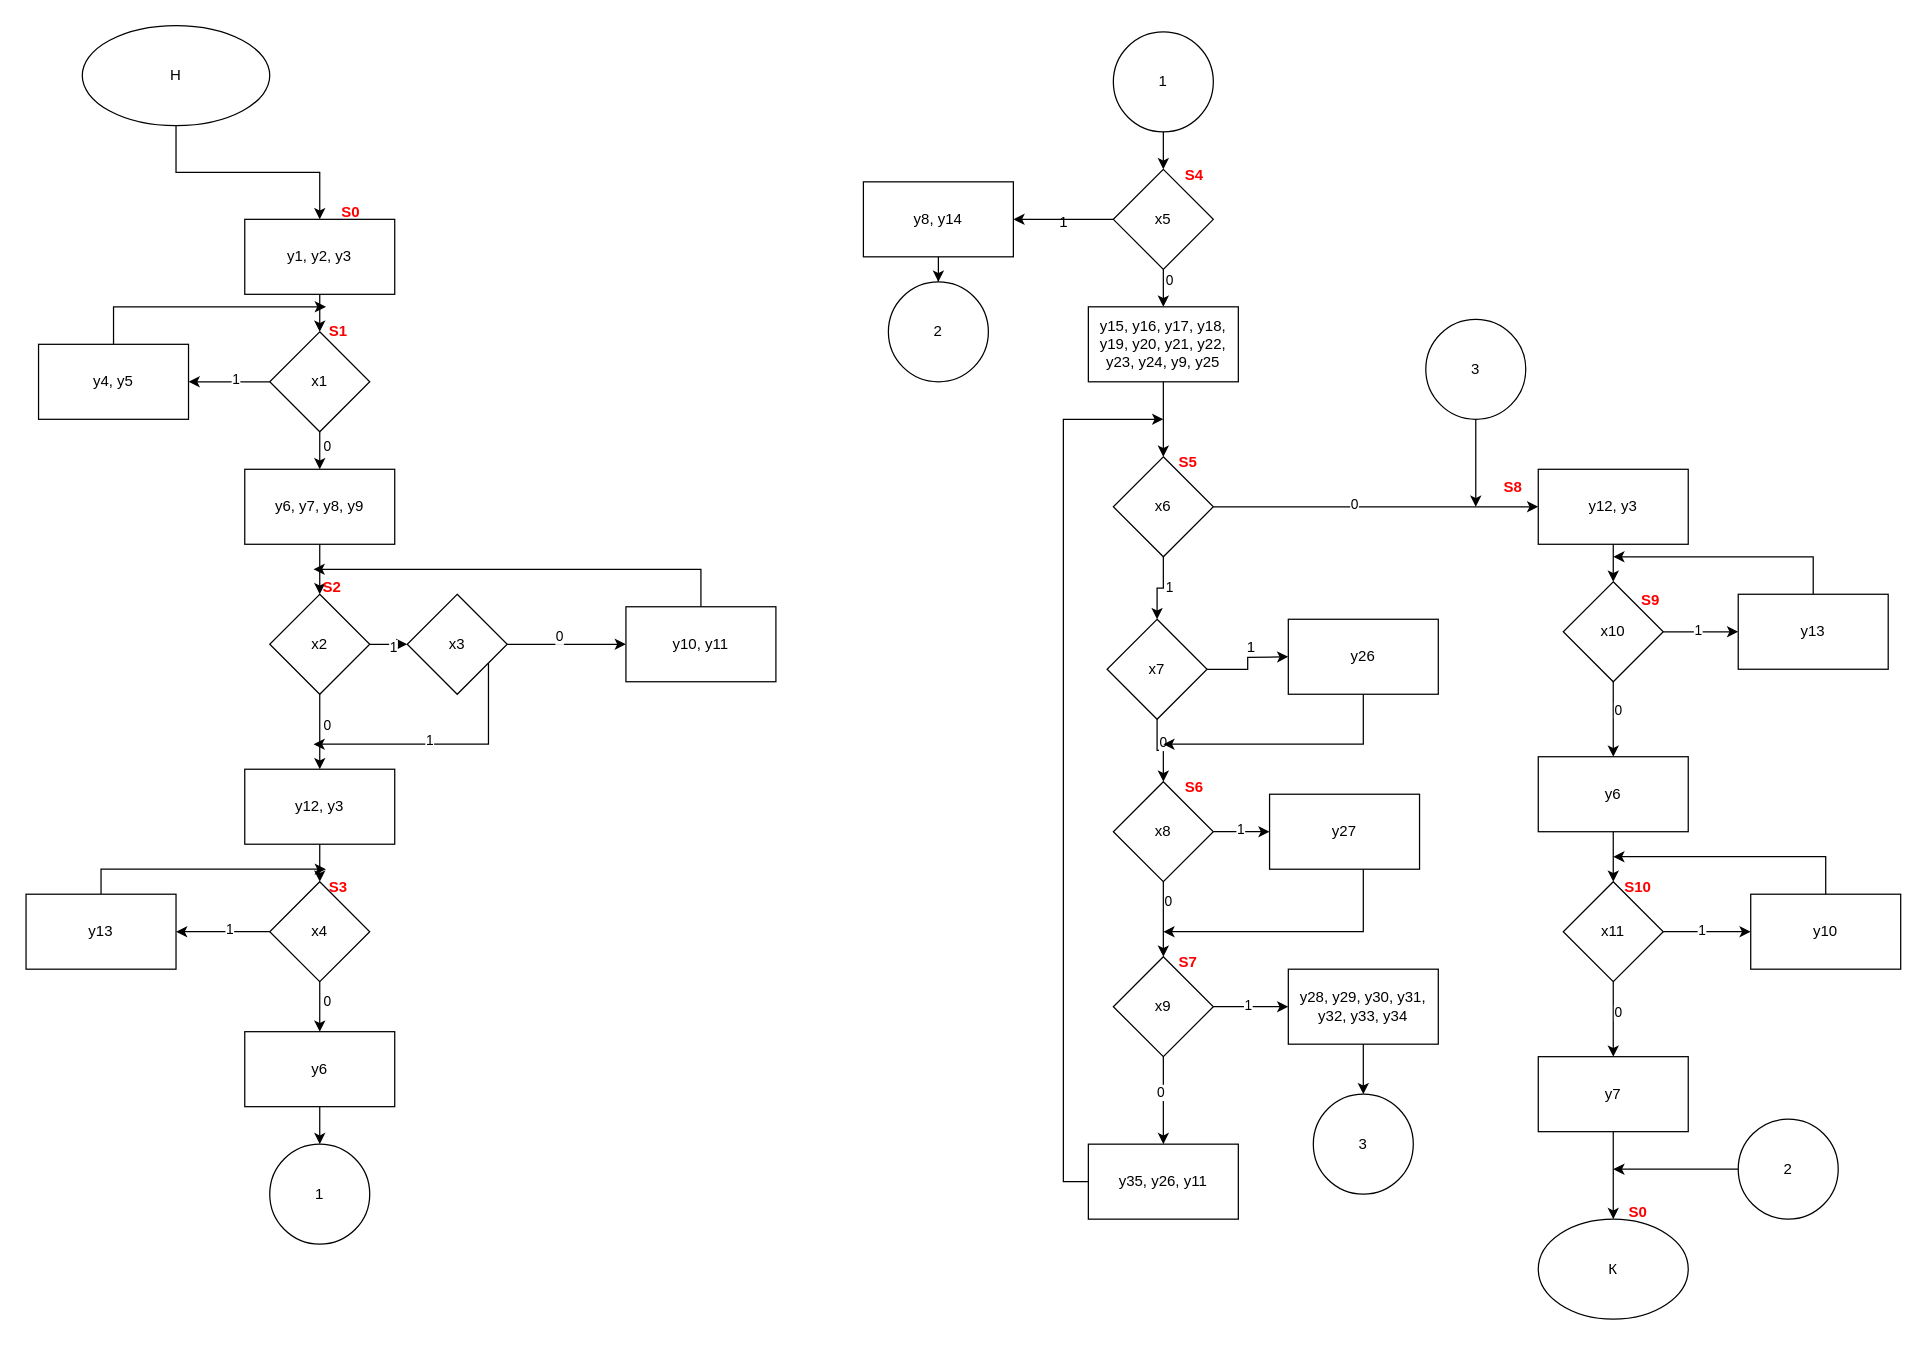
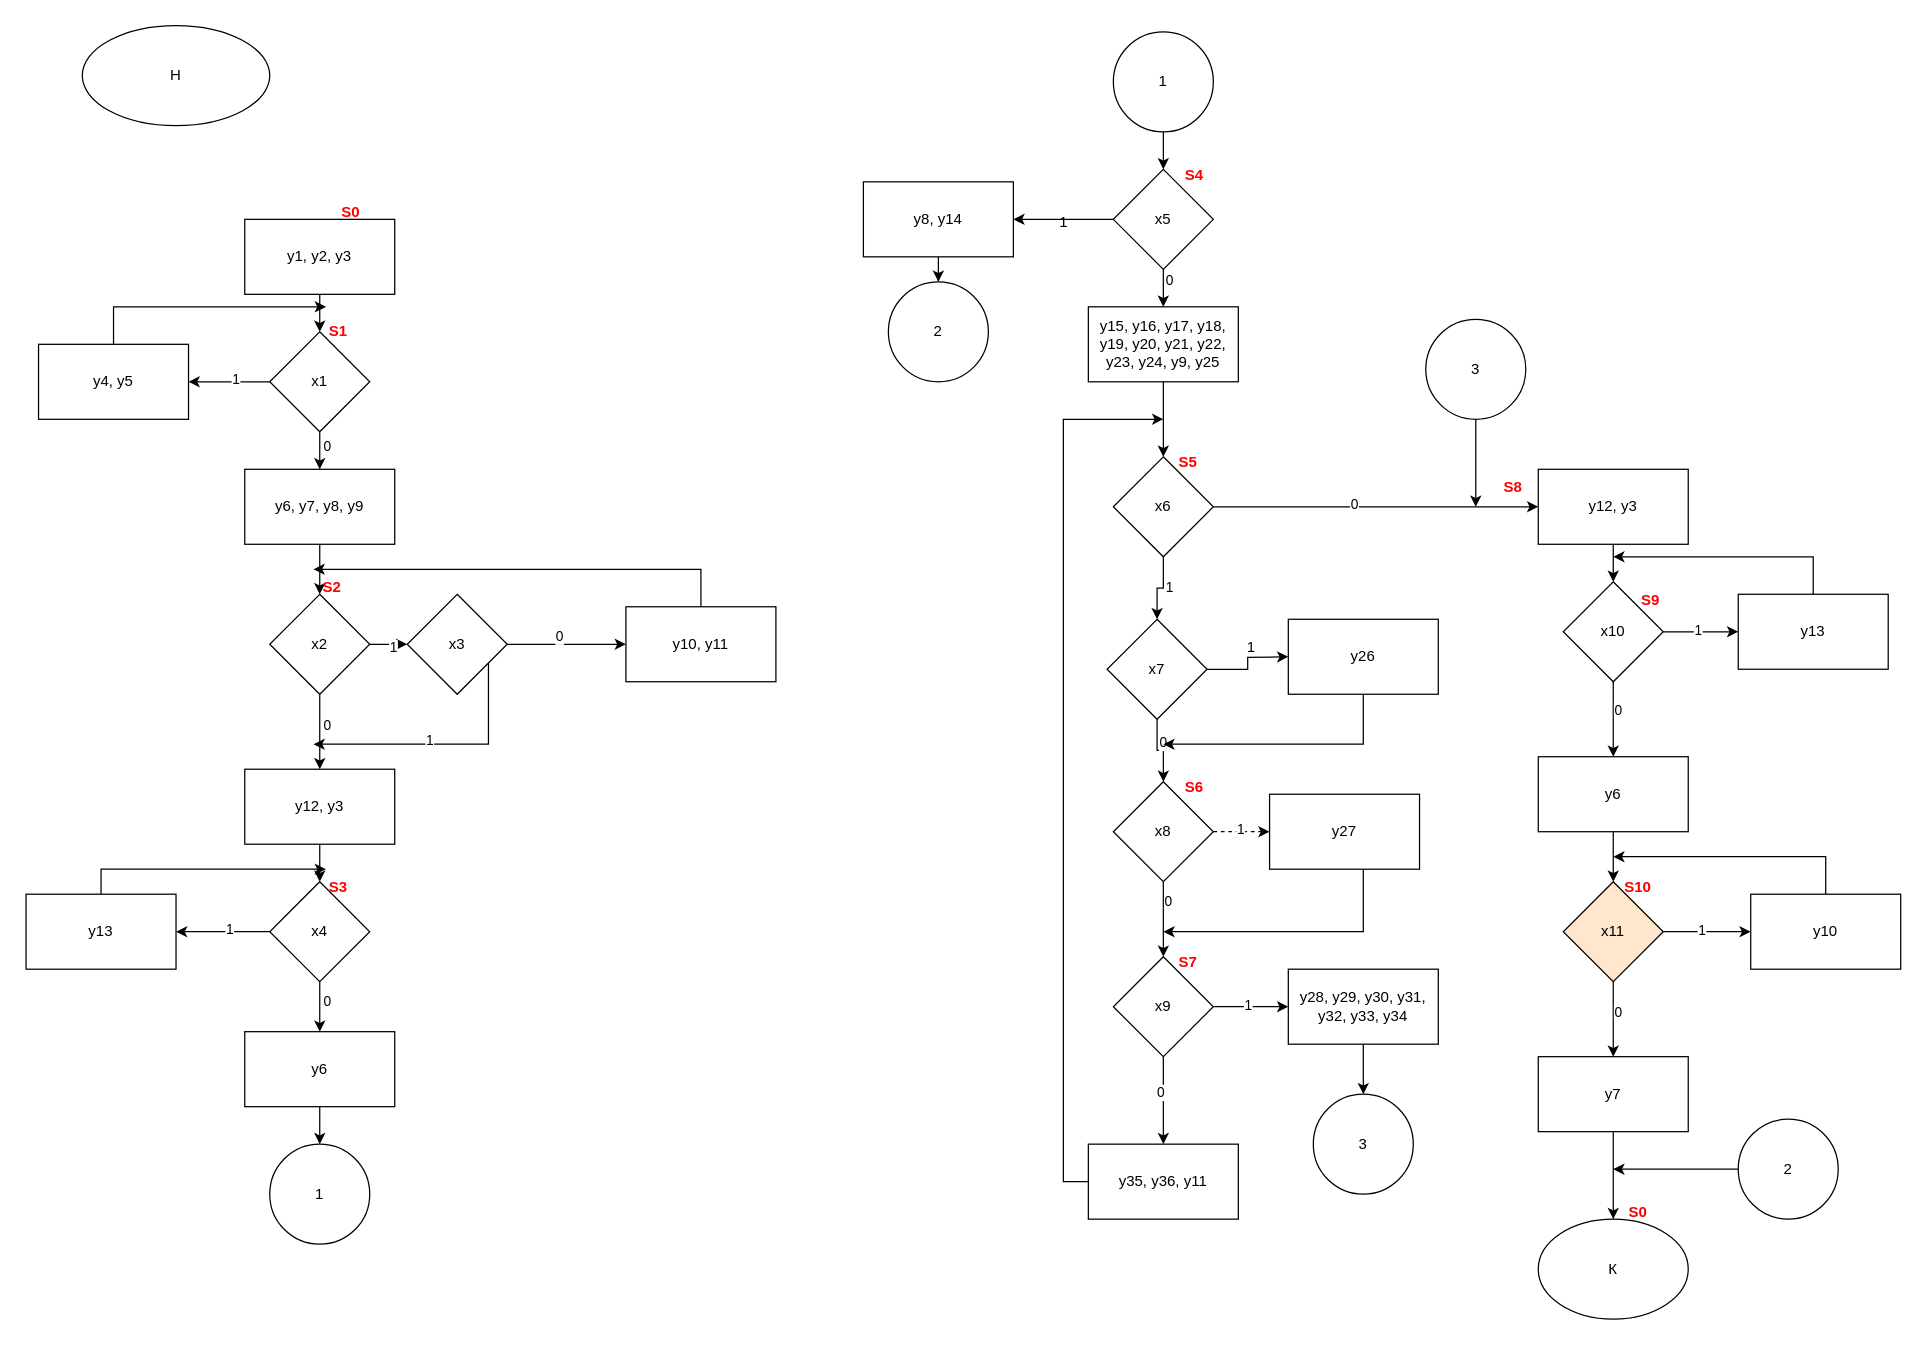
(243, 173) -> none
(1226, 832) -> (1226, 832)
(1613, 932) -> (1613, 932)
(1163, 1182) -> (1163, 1182)
